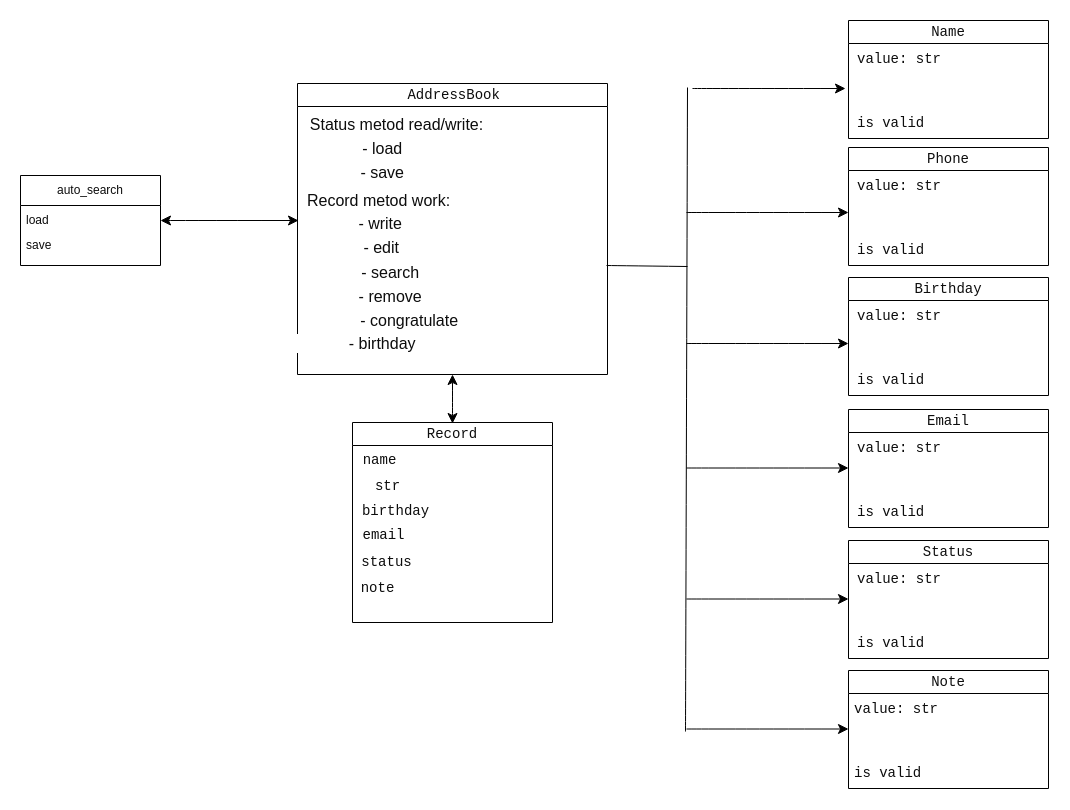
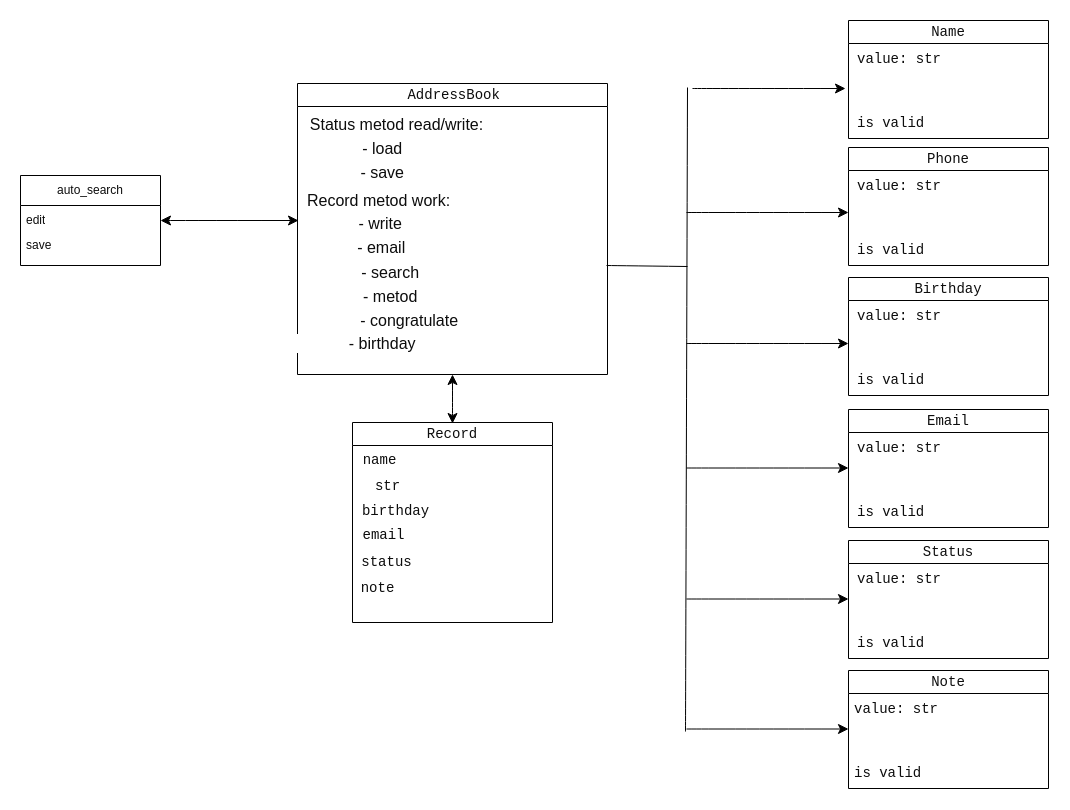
(38, 221) -> (38, 221)
(355, 248) -> (355, 248)
(364, 297) -> (364, 297)
